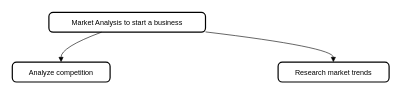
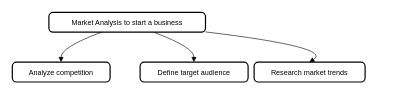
none -> (175, 41)
none -> (194, 72)
(334, 72) -> (310, 72)
